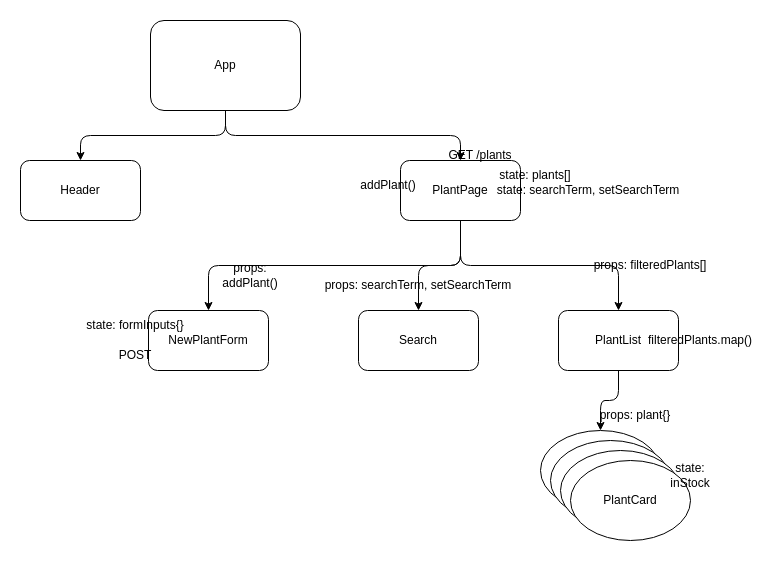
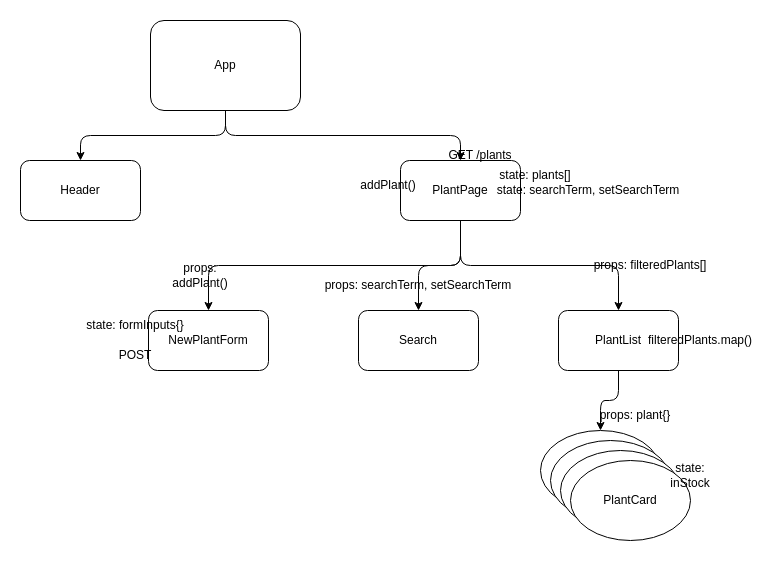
(251, 276) -> (201, 276)
